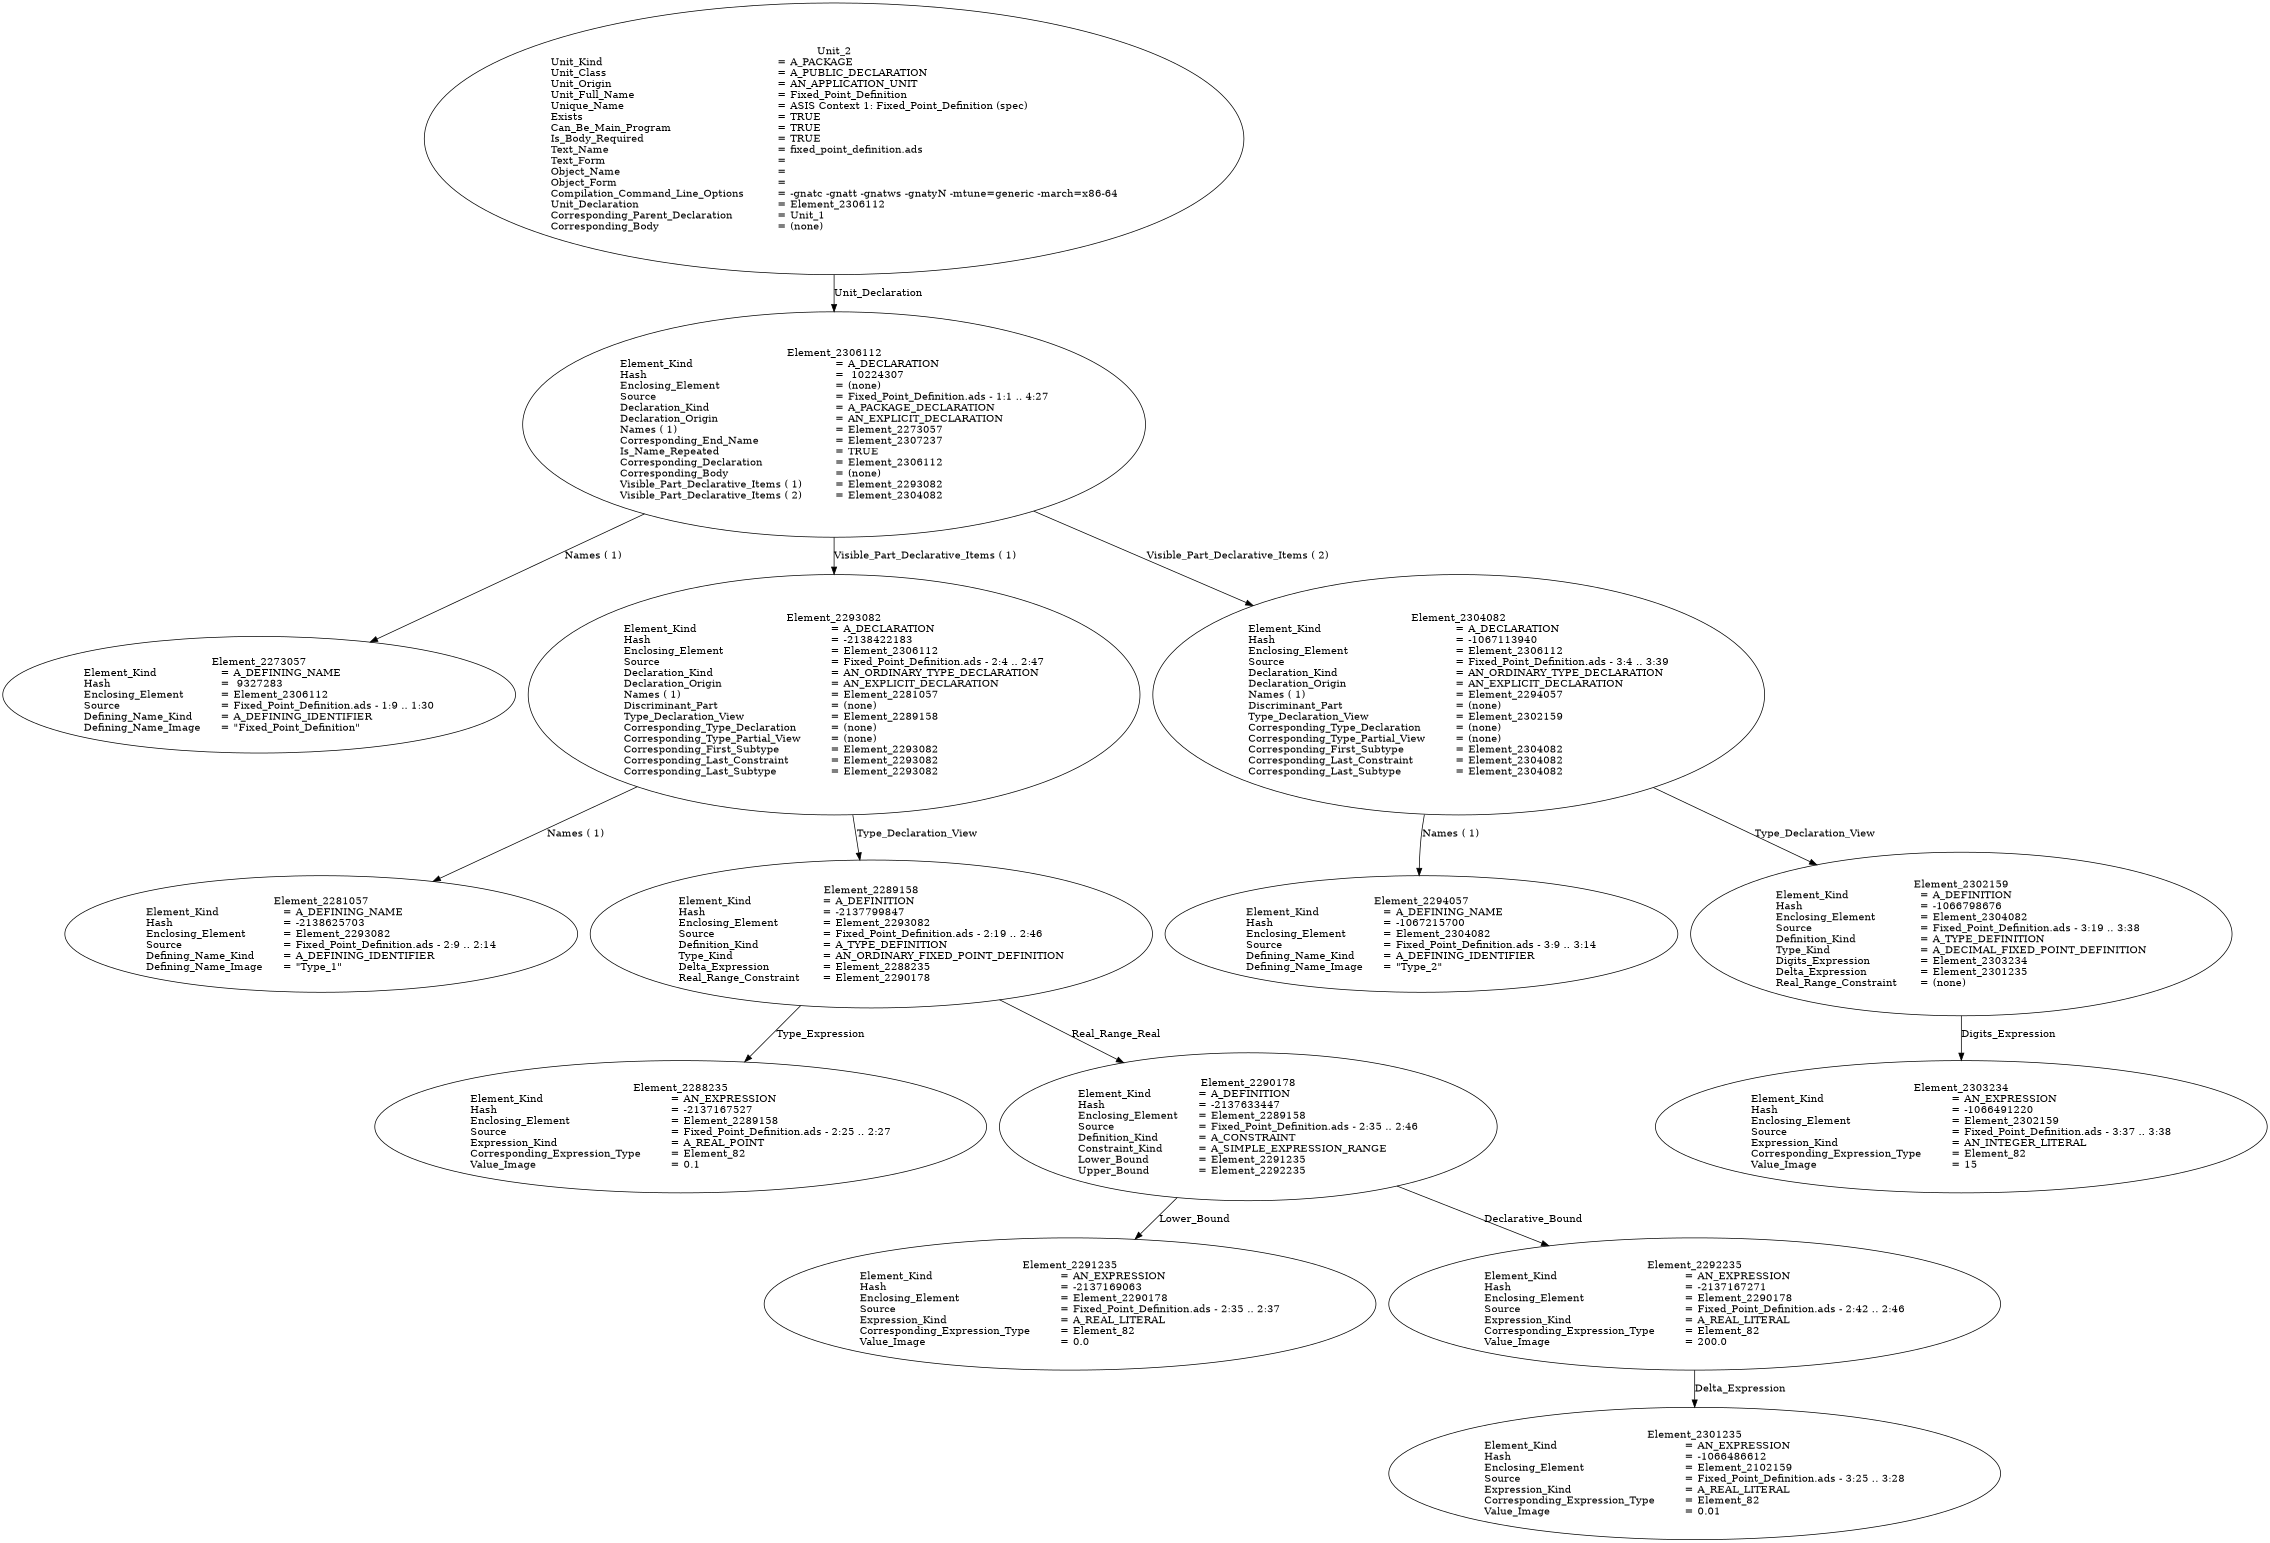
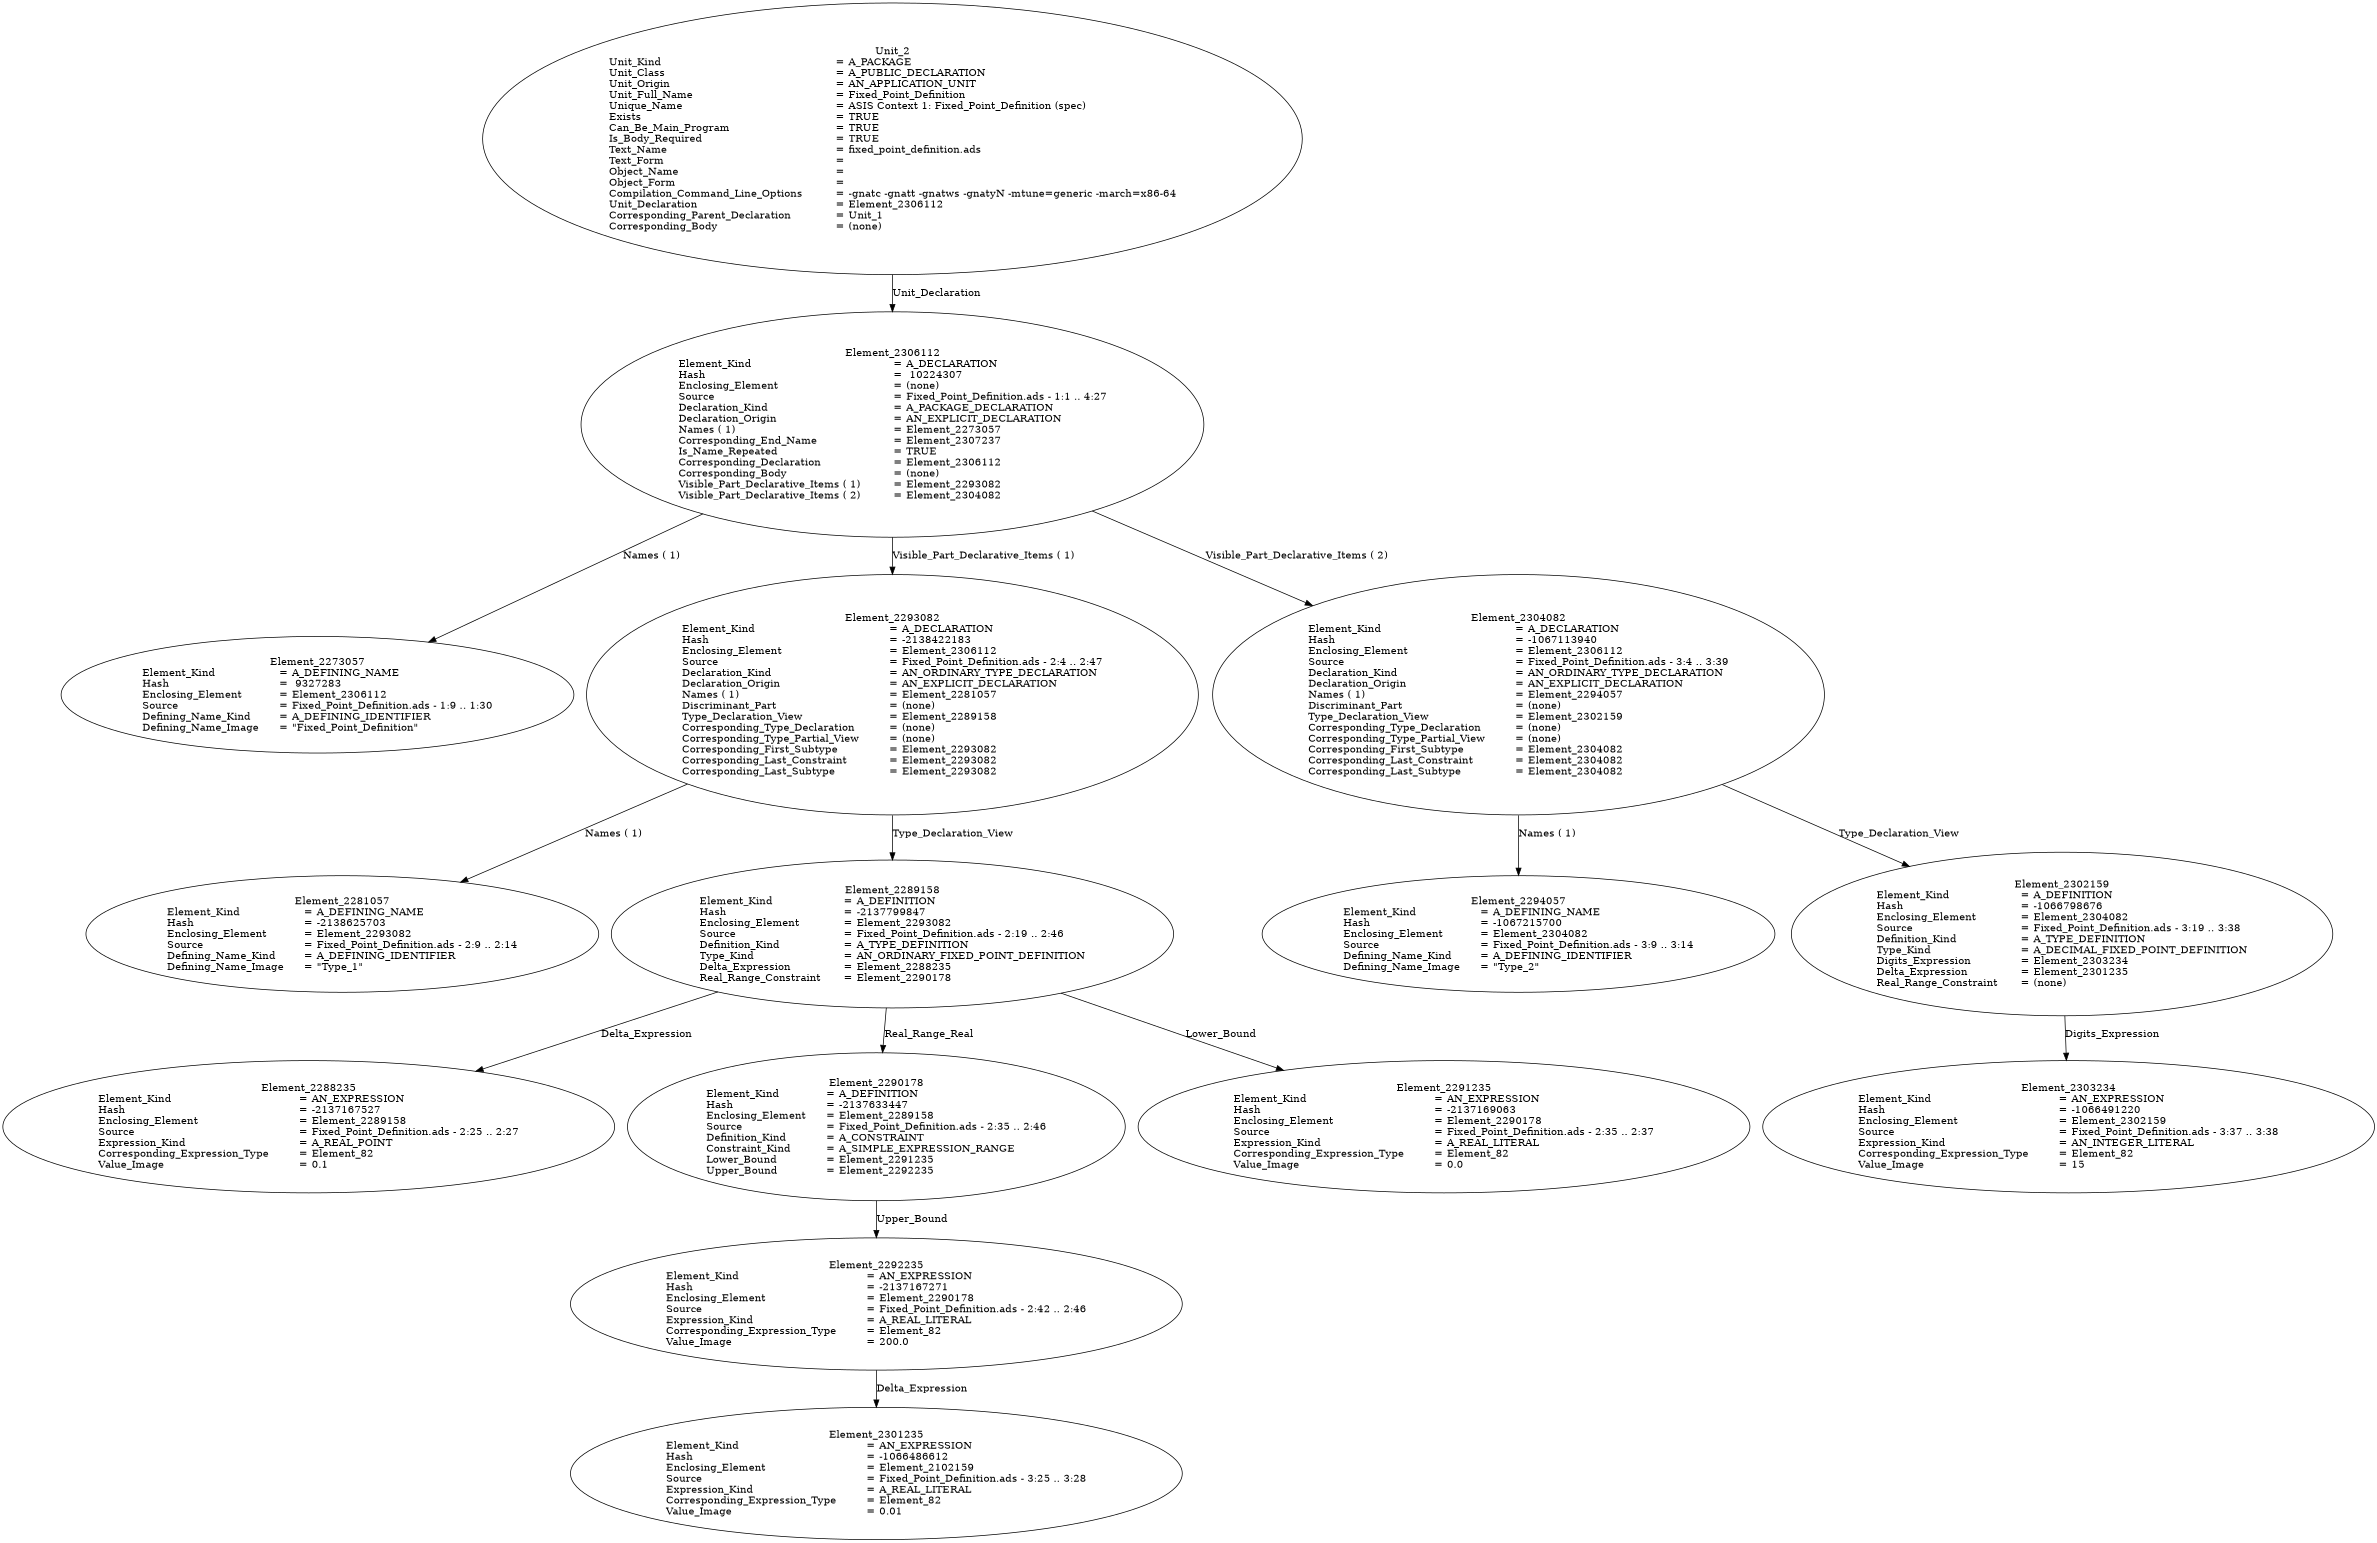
(821, 1034) -> (647, 1034)
(1159, 1216) -> (1169, 1031)
(1534, 1219) -> (912, 1219)
